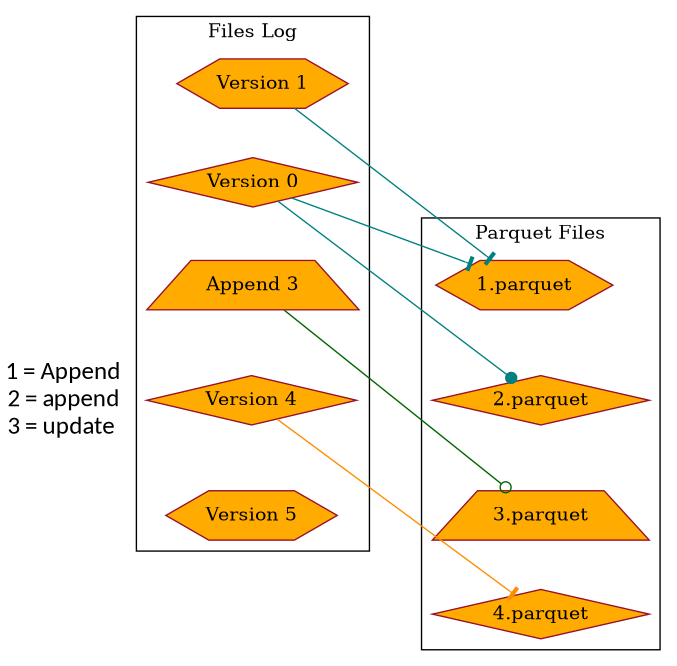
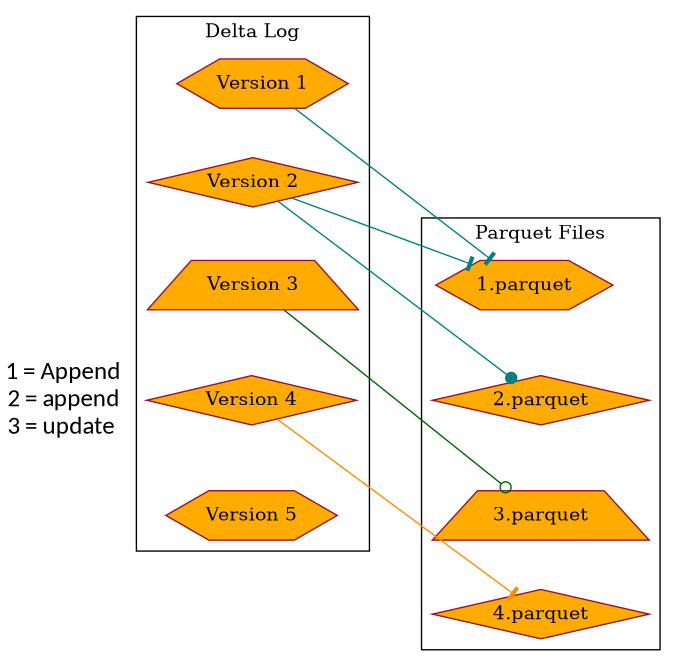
(253, 32) -> (253, 32)
(253, 182) -> (253, 182)
(253, 285) -> (253, 285)
